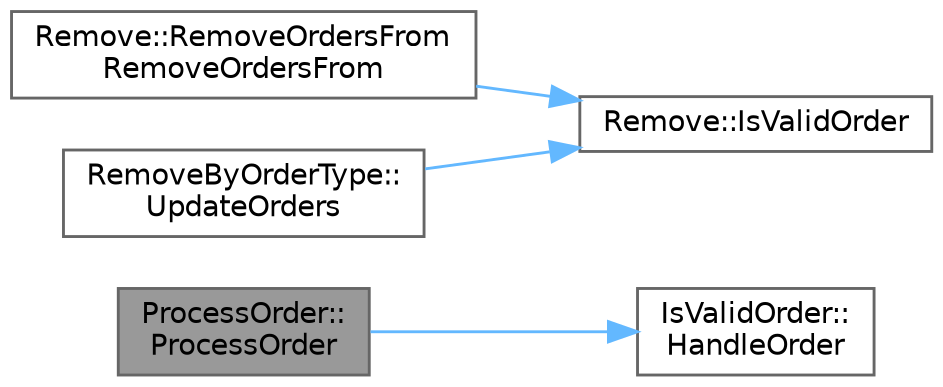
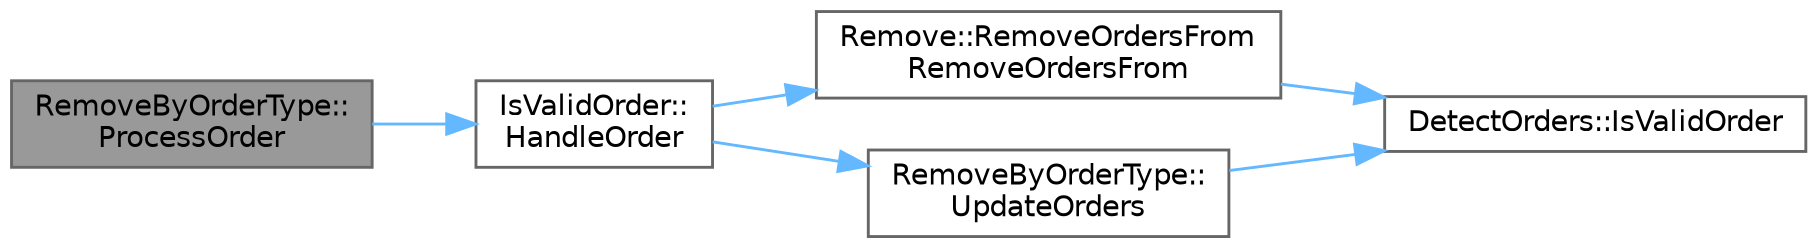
none -> (750, 101)
(756, 124) -> (1595, 124)
none -> (775, 152)
(244, 332) -> (192, 124)
